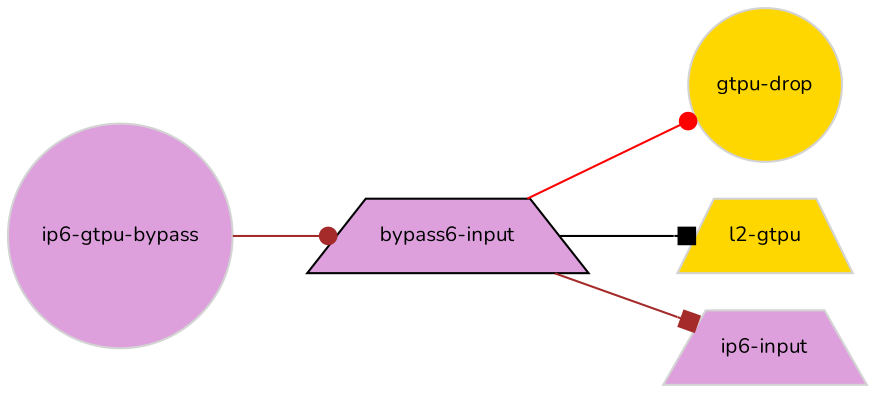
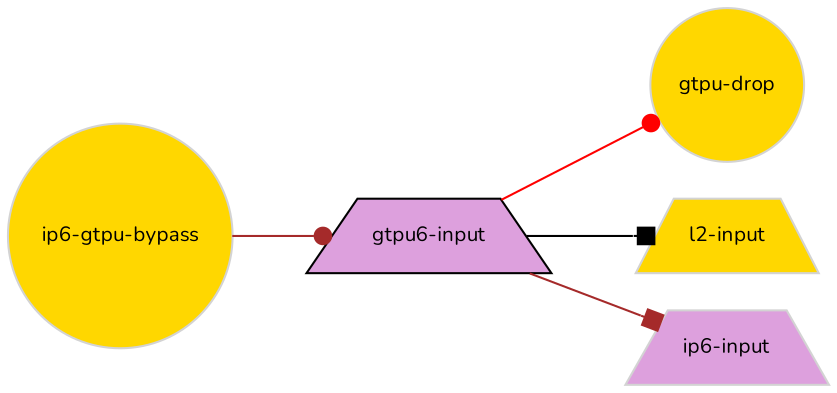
(120, 236) -> (120, 236)
(448, 236) -> (429, 236)
(765, 236) -> (727, 236)
